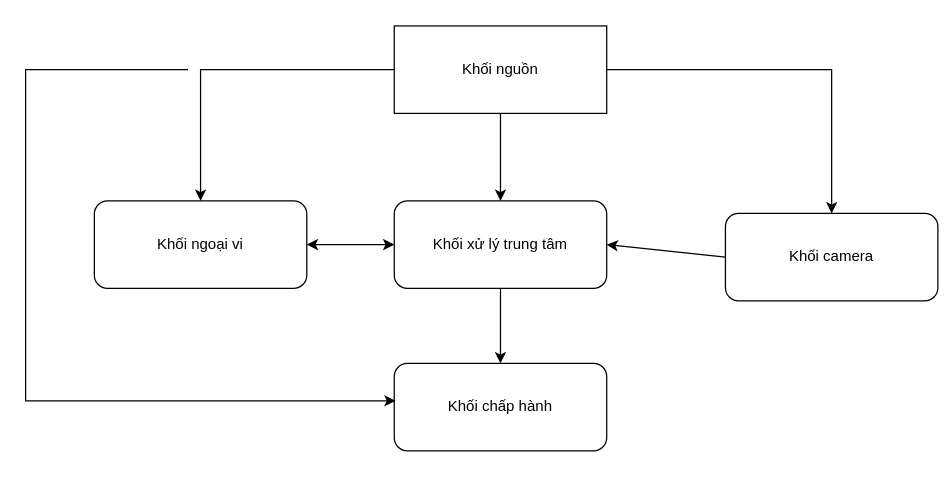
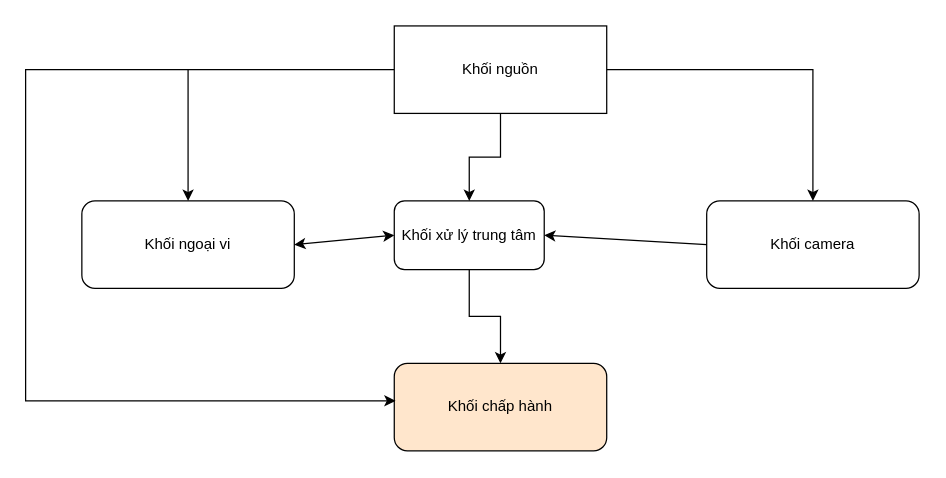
(201, 244) -> (188, 244)
(501, 244) -> (469, 235)
(832, 257) -> (813, 244)
(501, 407) -> (501, 407)
